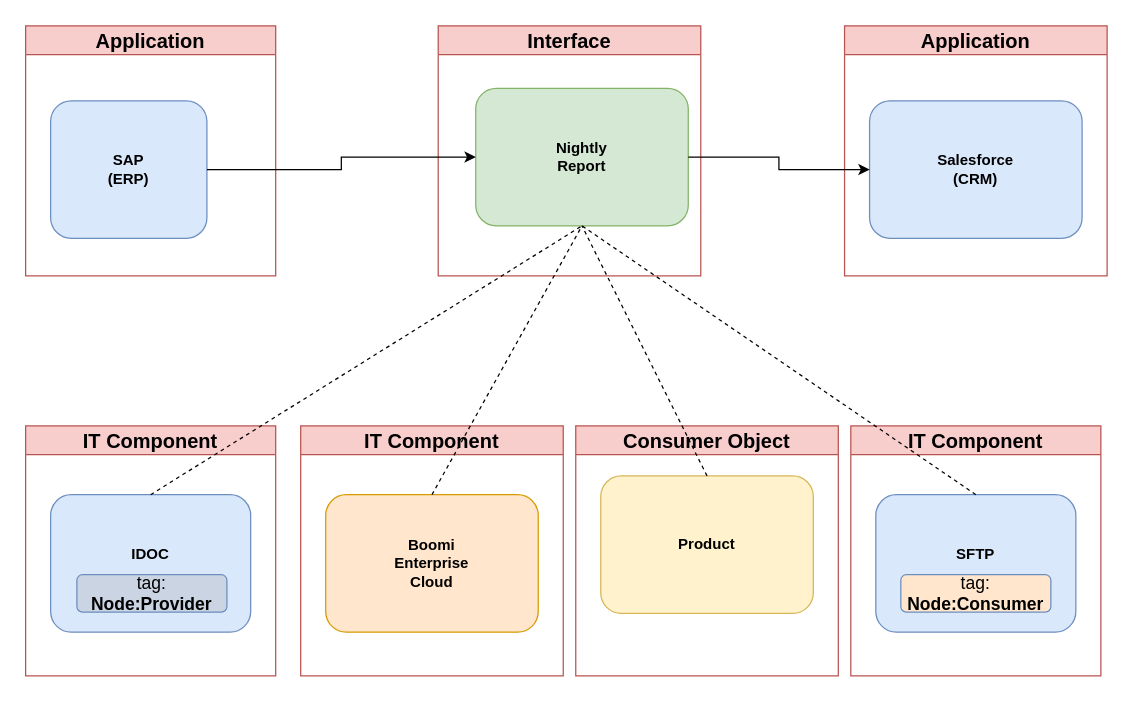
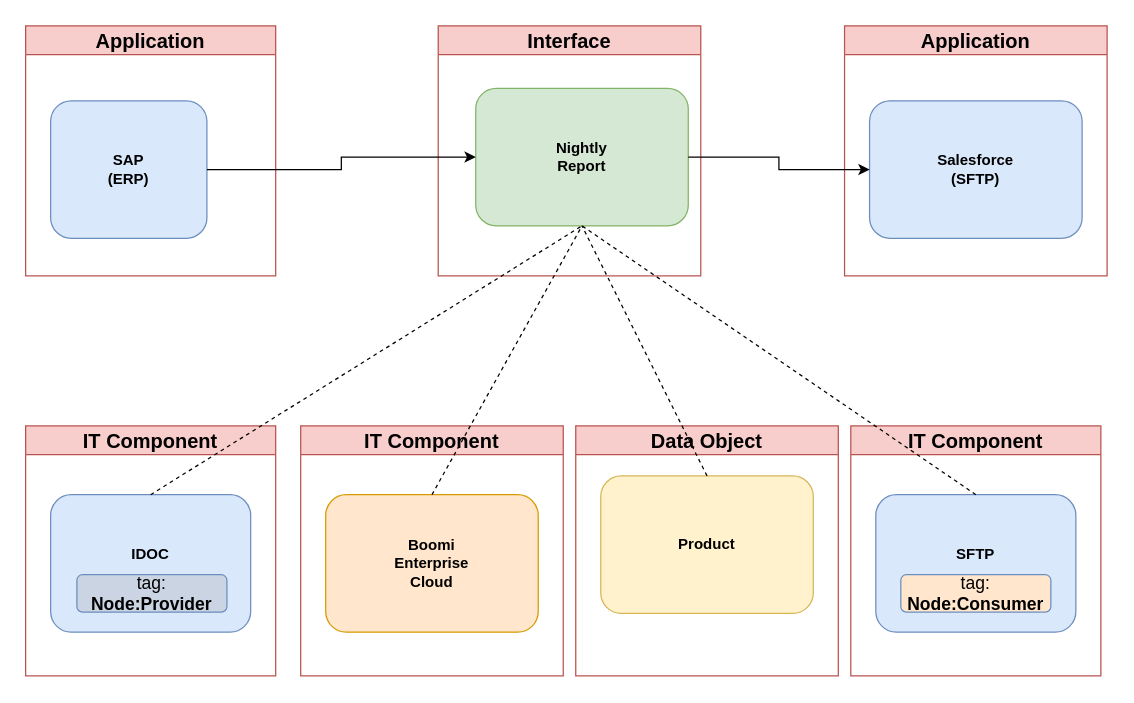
(976, 169) -> (976, 169)
(707, 441) -> (707, 441)
